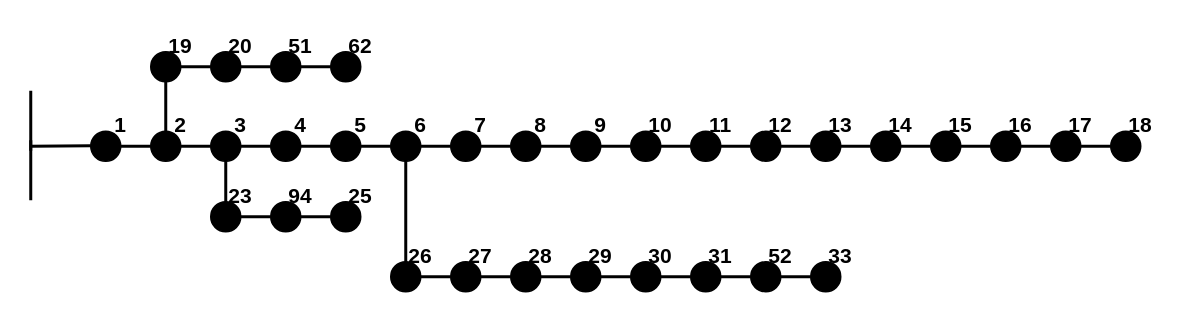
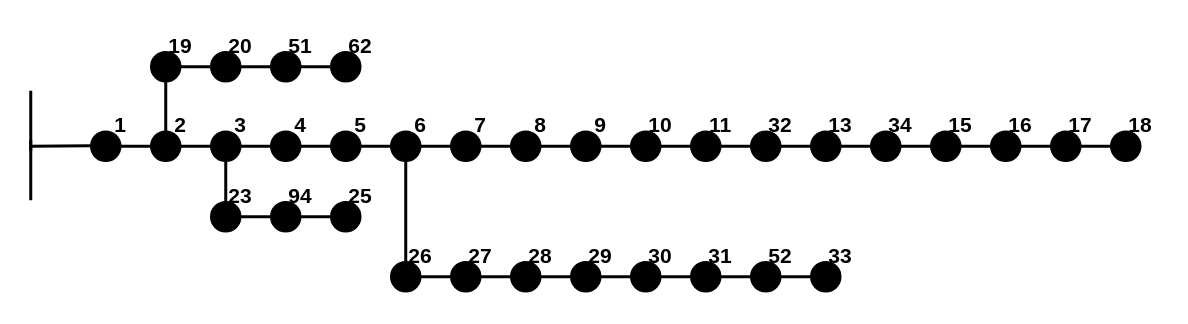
(781, 125) -> (781, 125)
(901, 125) -> (901, 125)
